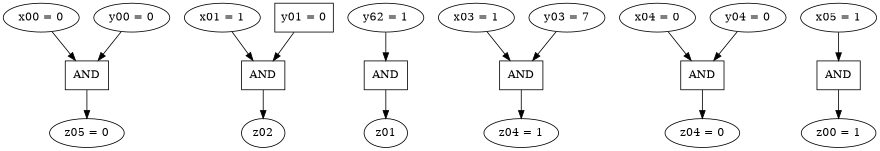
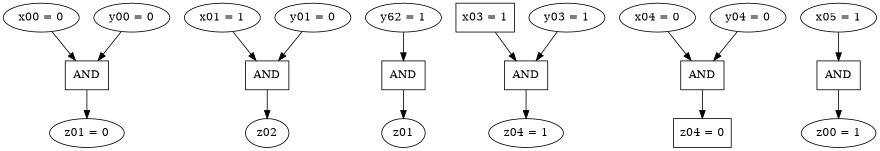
(304, 18) -> (313, 18)
(476, 18) -> (485, 18)
(567, 18) -> (567, 18)
(87, 133) -> (87, 133)
(702, 133) -> (702, 133)
